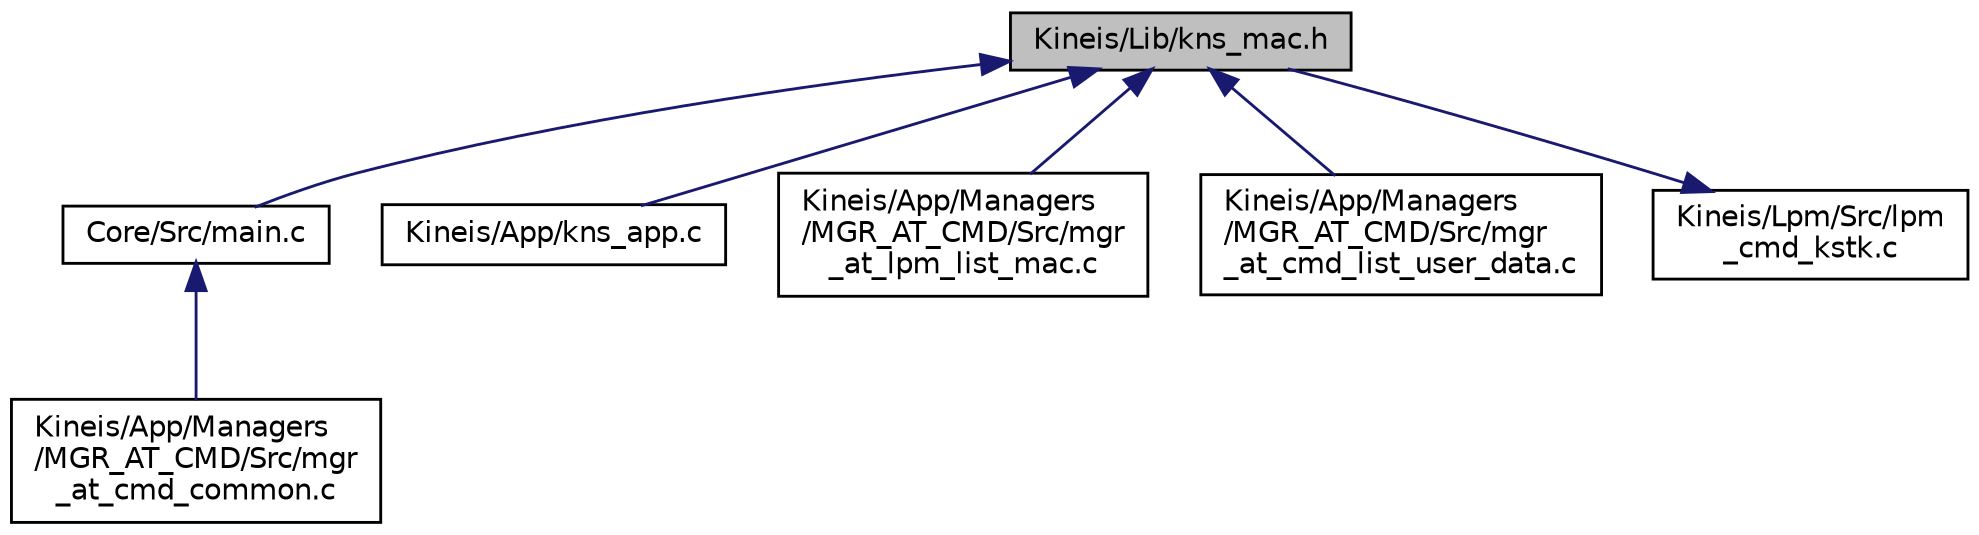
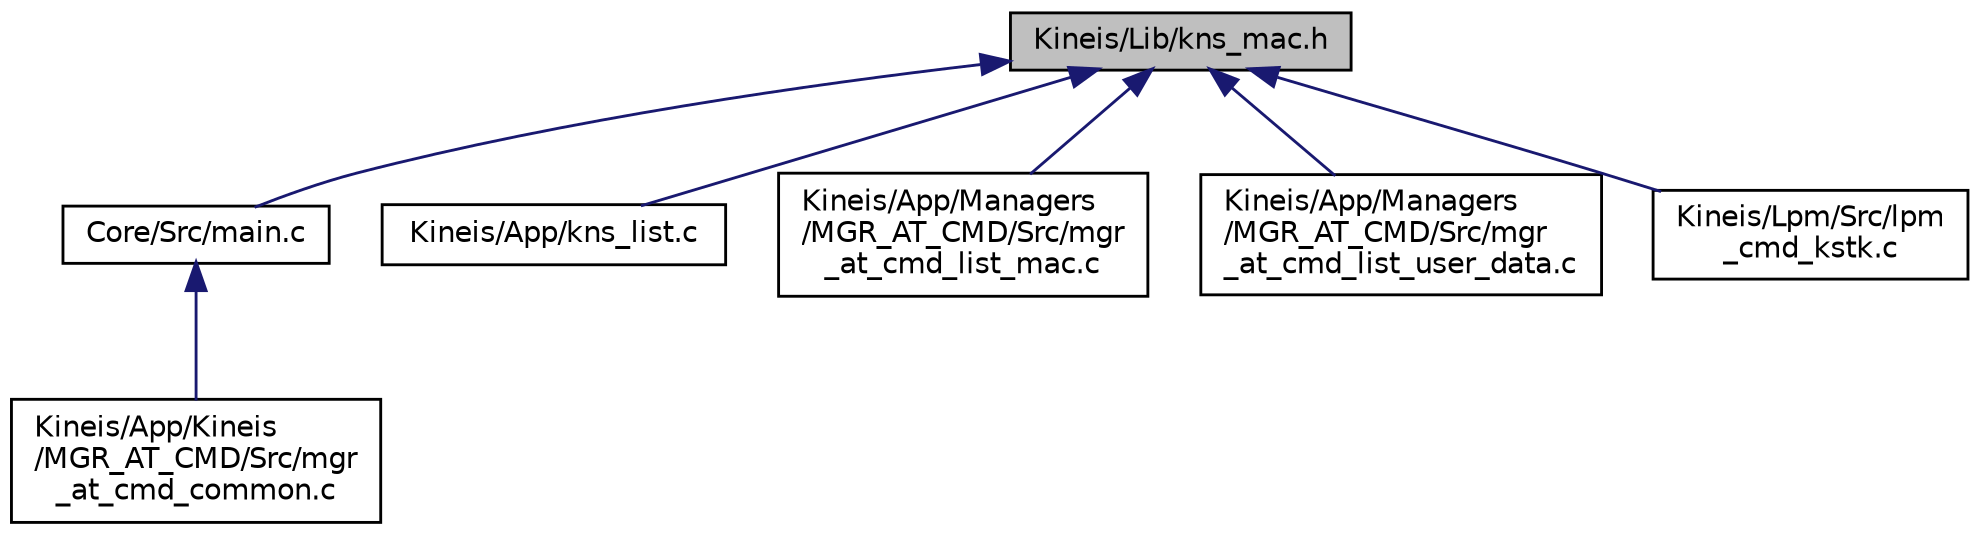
(1486, 124) -> (1469, 134)
(554, 235) -> (554, 235)
(963, 235) -> (963, 235)
(196, 461) -> (196, 461)
